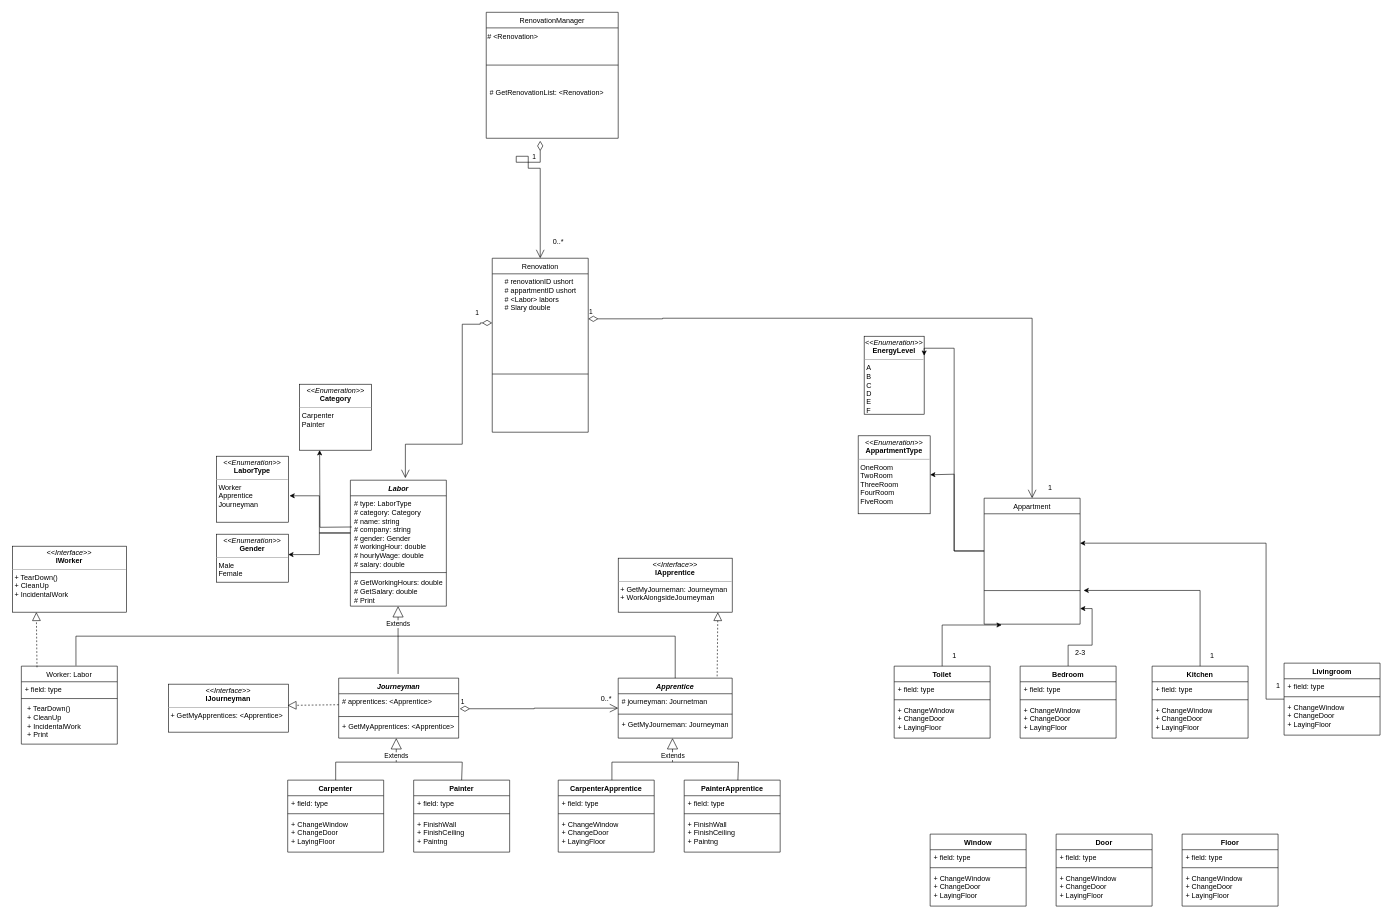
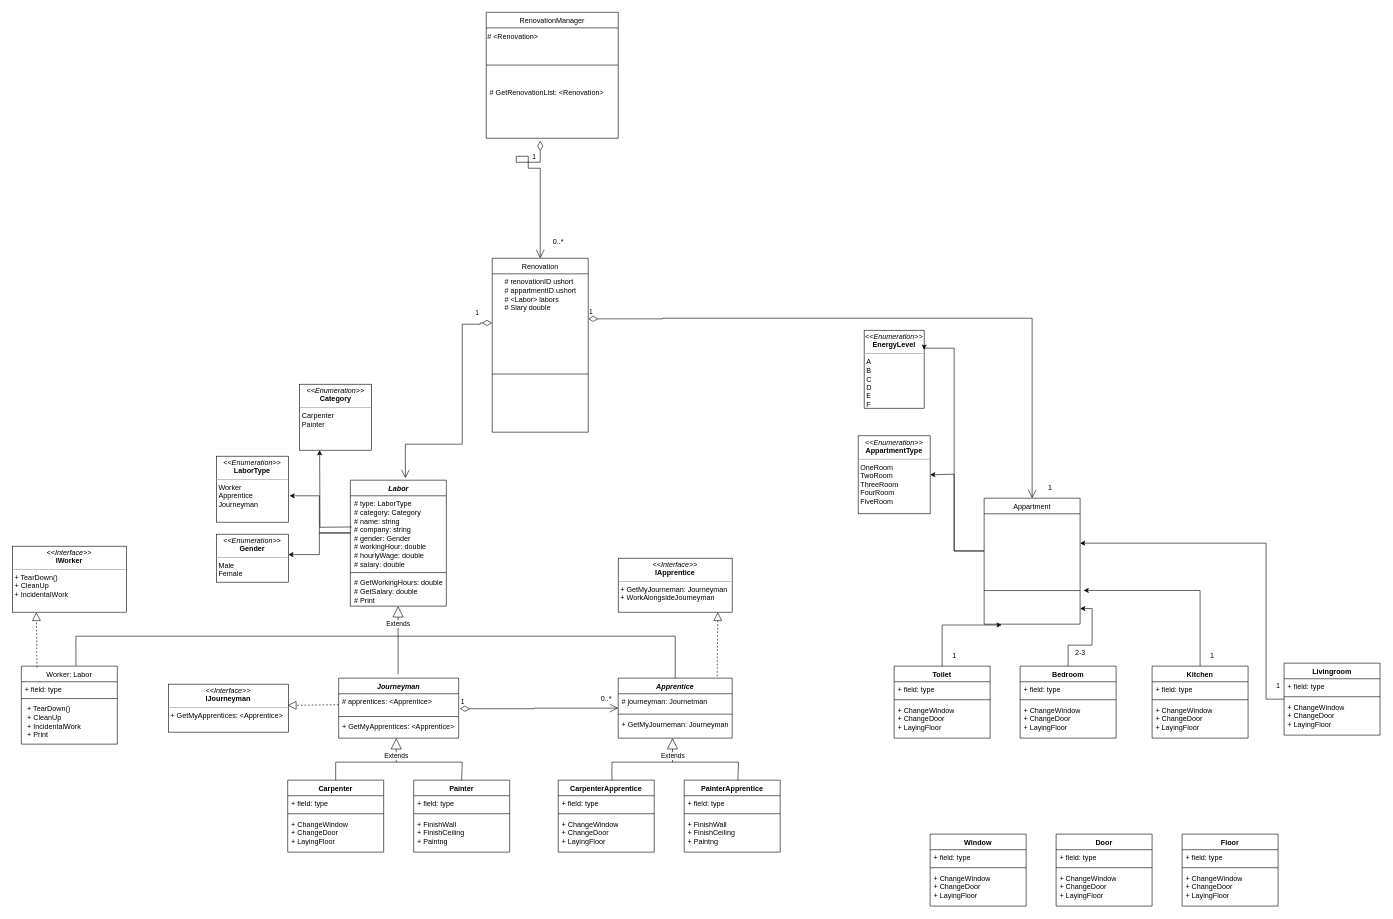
(894, 375) -> (894, 369)
